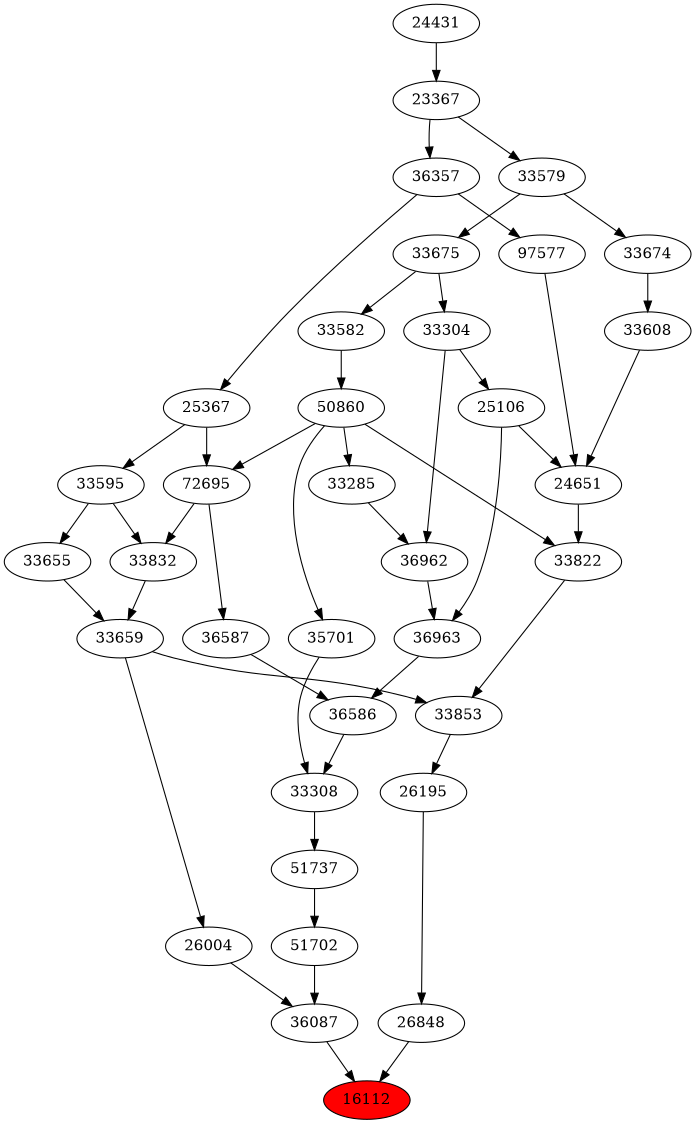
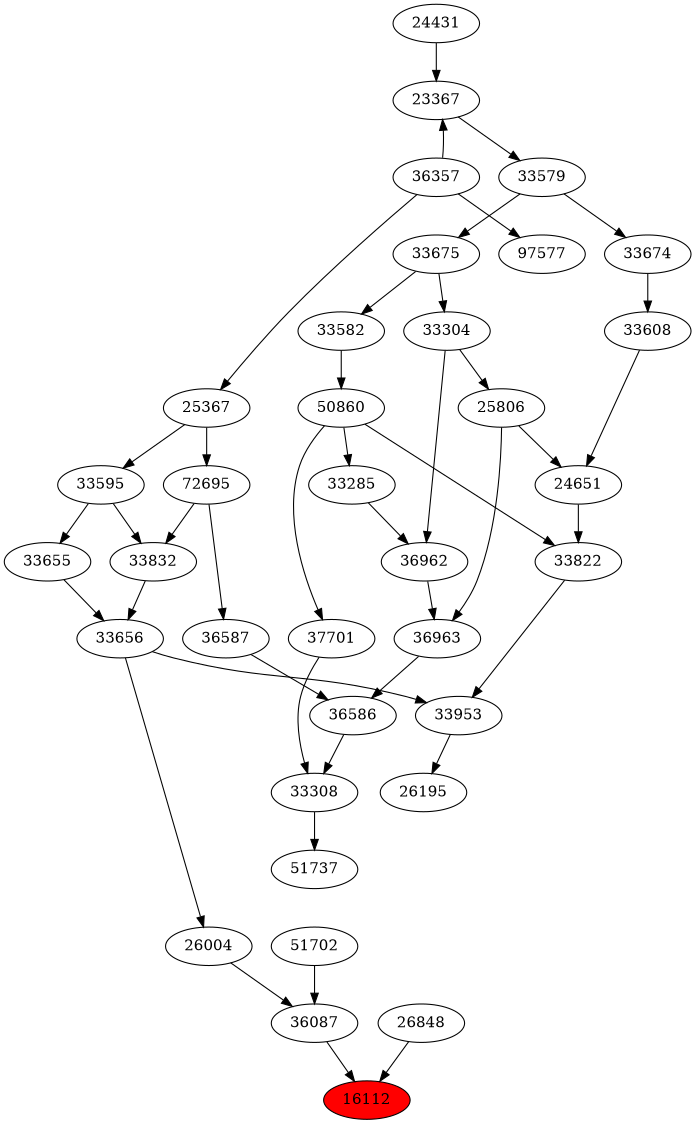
(429, 133) -> (443, 144)
(559, 364) -> none
(501, 408) -> (501, 408)
(279, 444) -> none
(120, 639) -> (120, 639)
(332, 639) -> (332, 639)
(459, 716) -> (459, 716)
(422, 902) -> none
(315, 903) -> none
